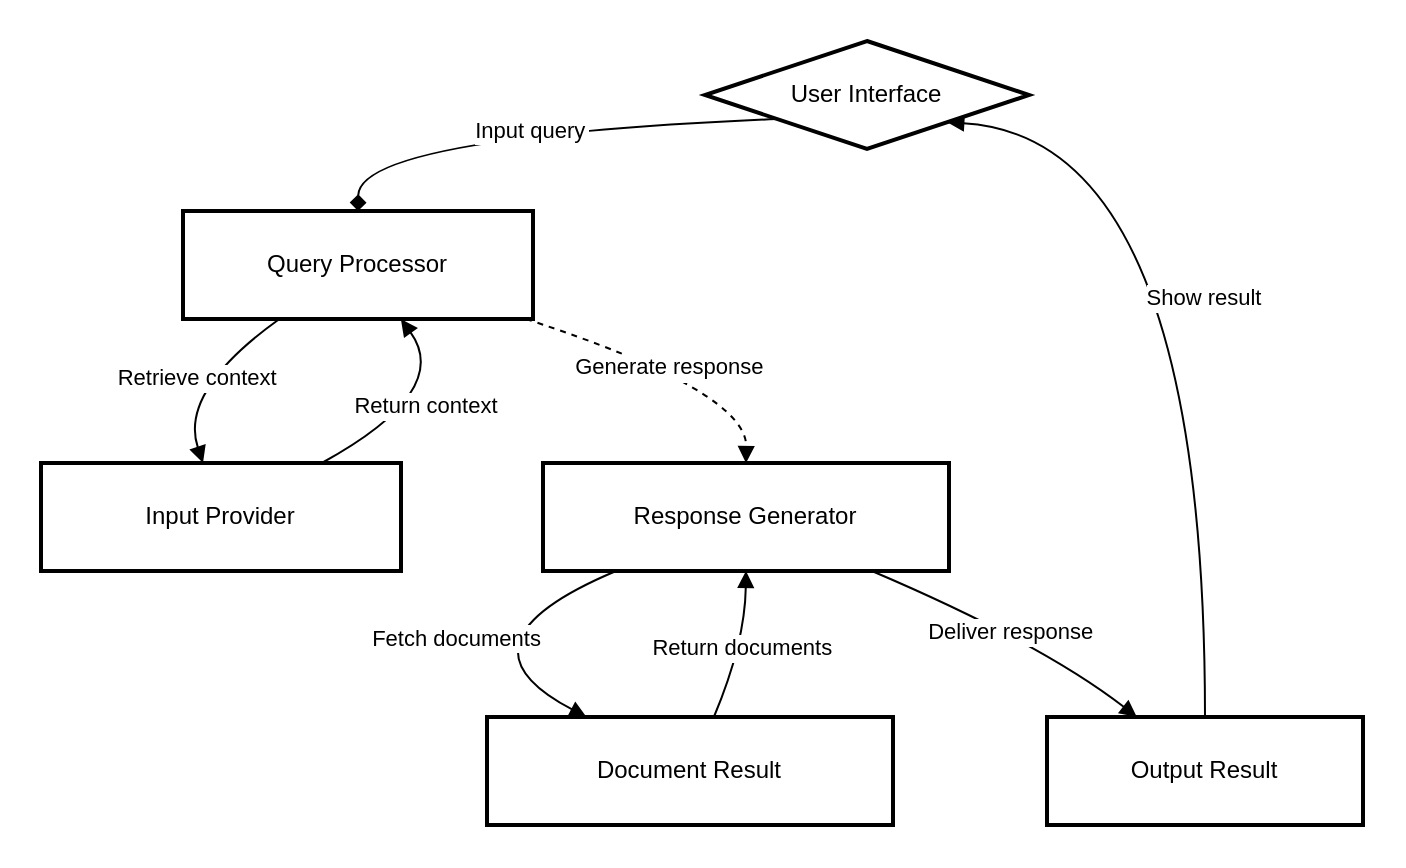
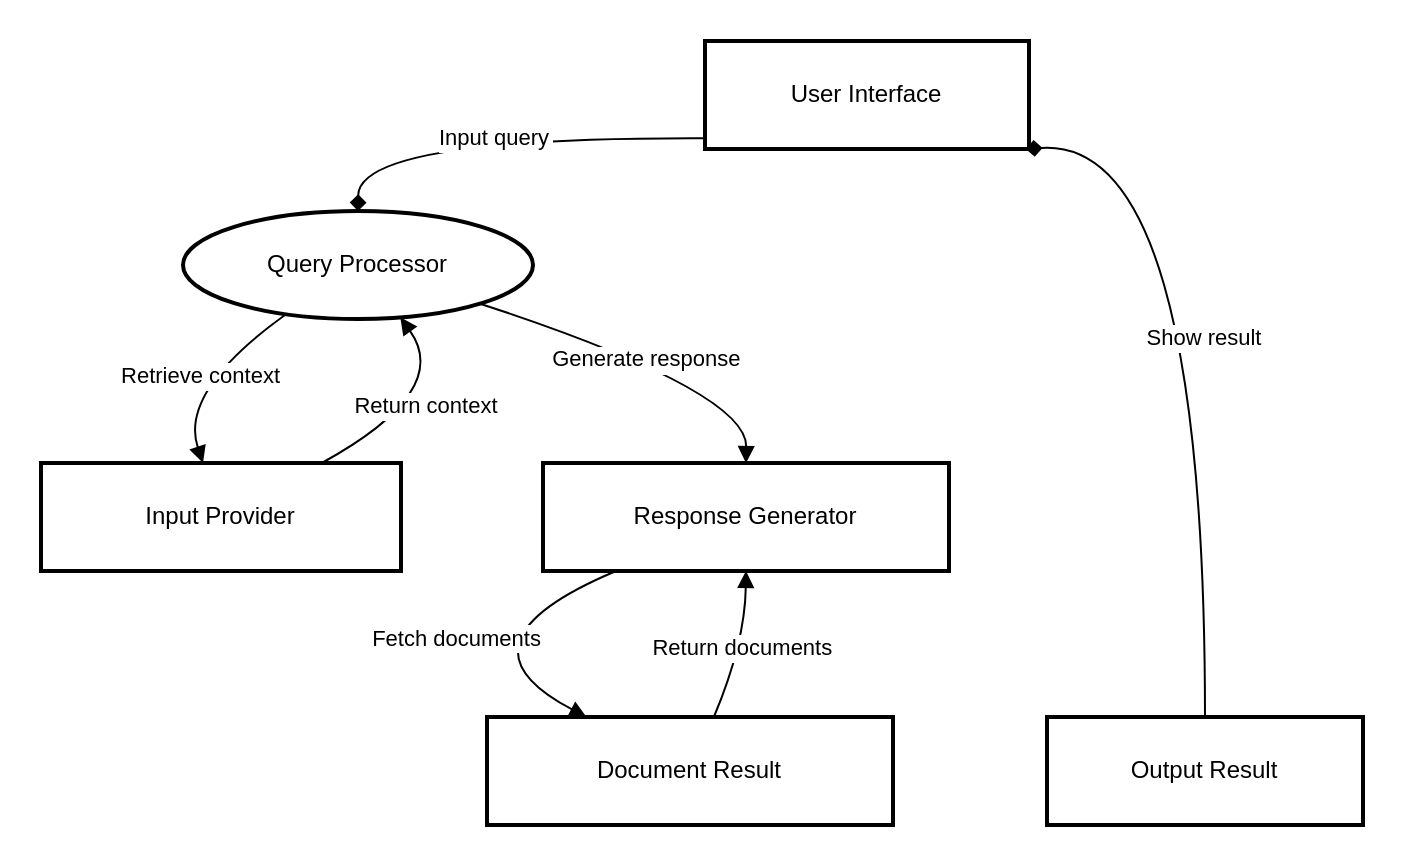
(867, 95) -> (867, 95)
(358, 265) -> (358, 265)
(1162, 330) -> (1180, 359)
(648, 365) -> (624, 357)
(926, 595) -> none
